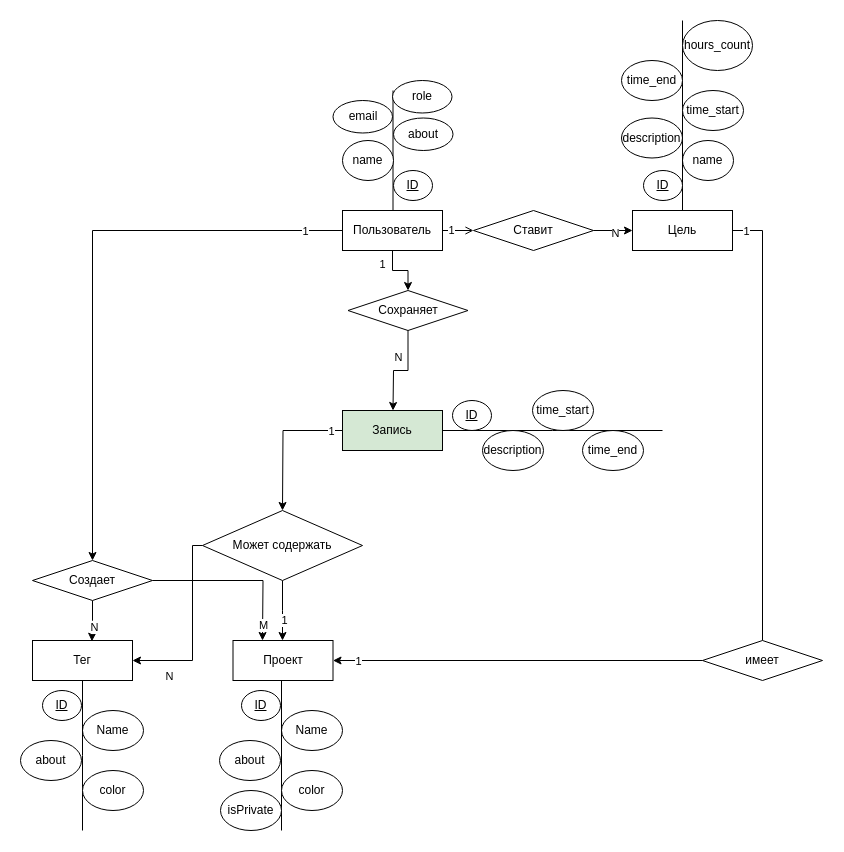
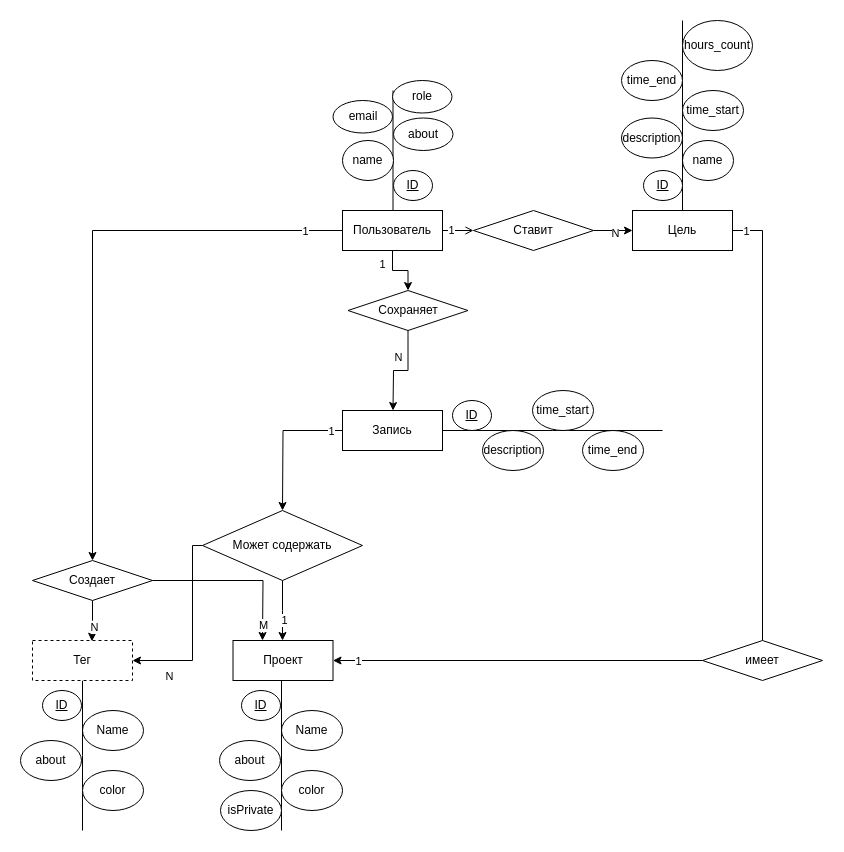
(393, 431) -> (393, 431)
(83, 661) -> (83, 661)
